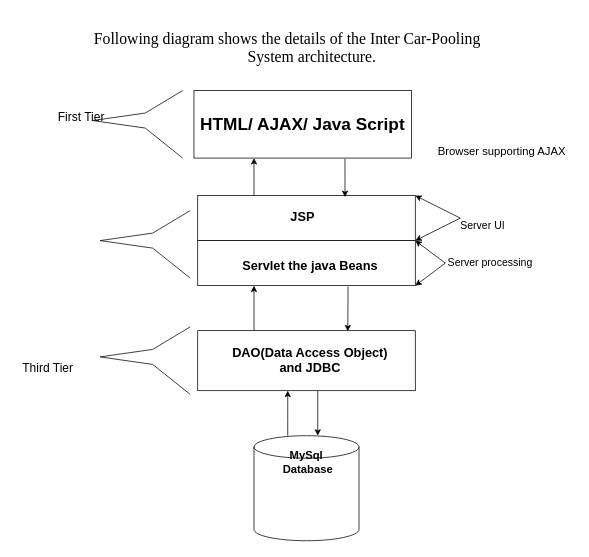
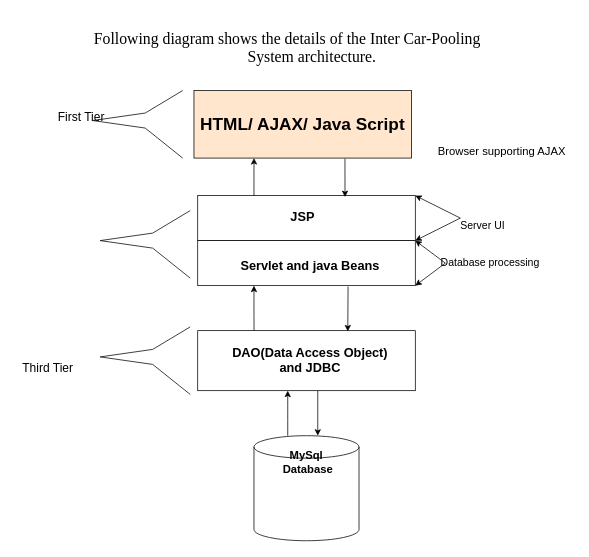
(303, 124) -> (303, 124)
(490, 263) -> (490, 263)
(310, 267) -> (310, 267)
